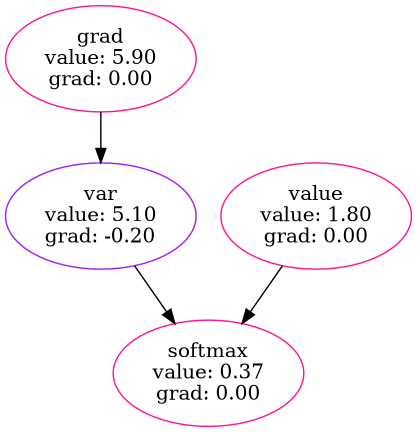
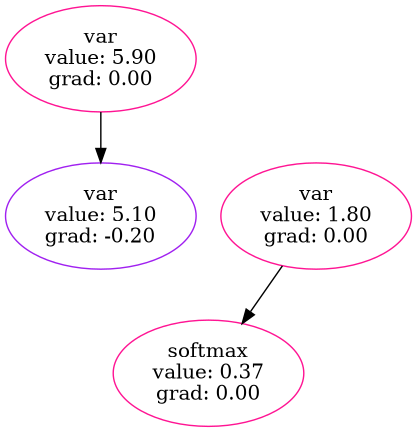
(101, 59) -> (101, 59)
(316, 216) -> (316, 216)
(151, 289) -> none
